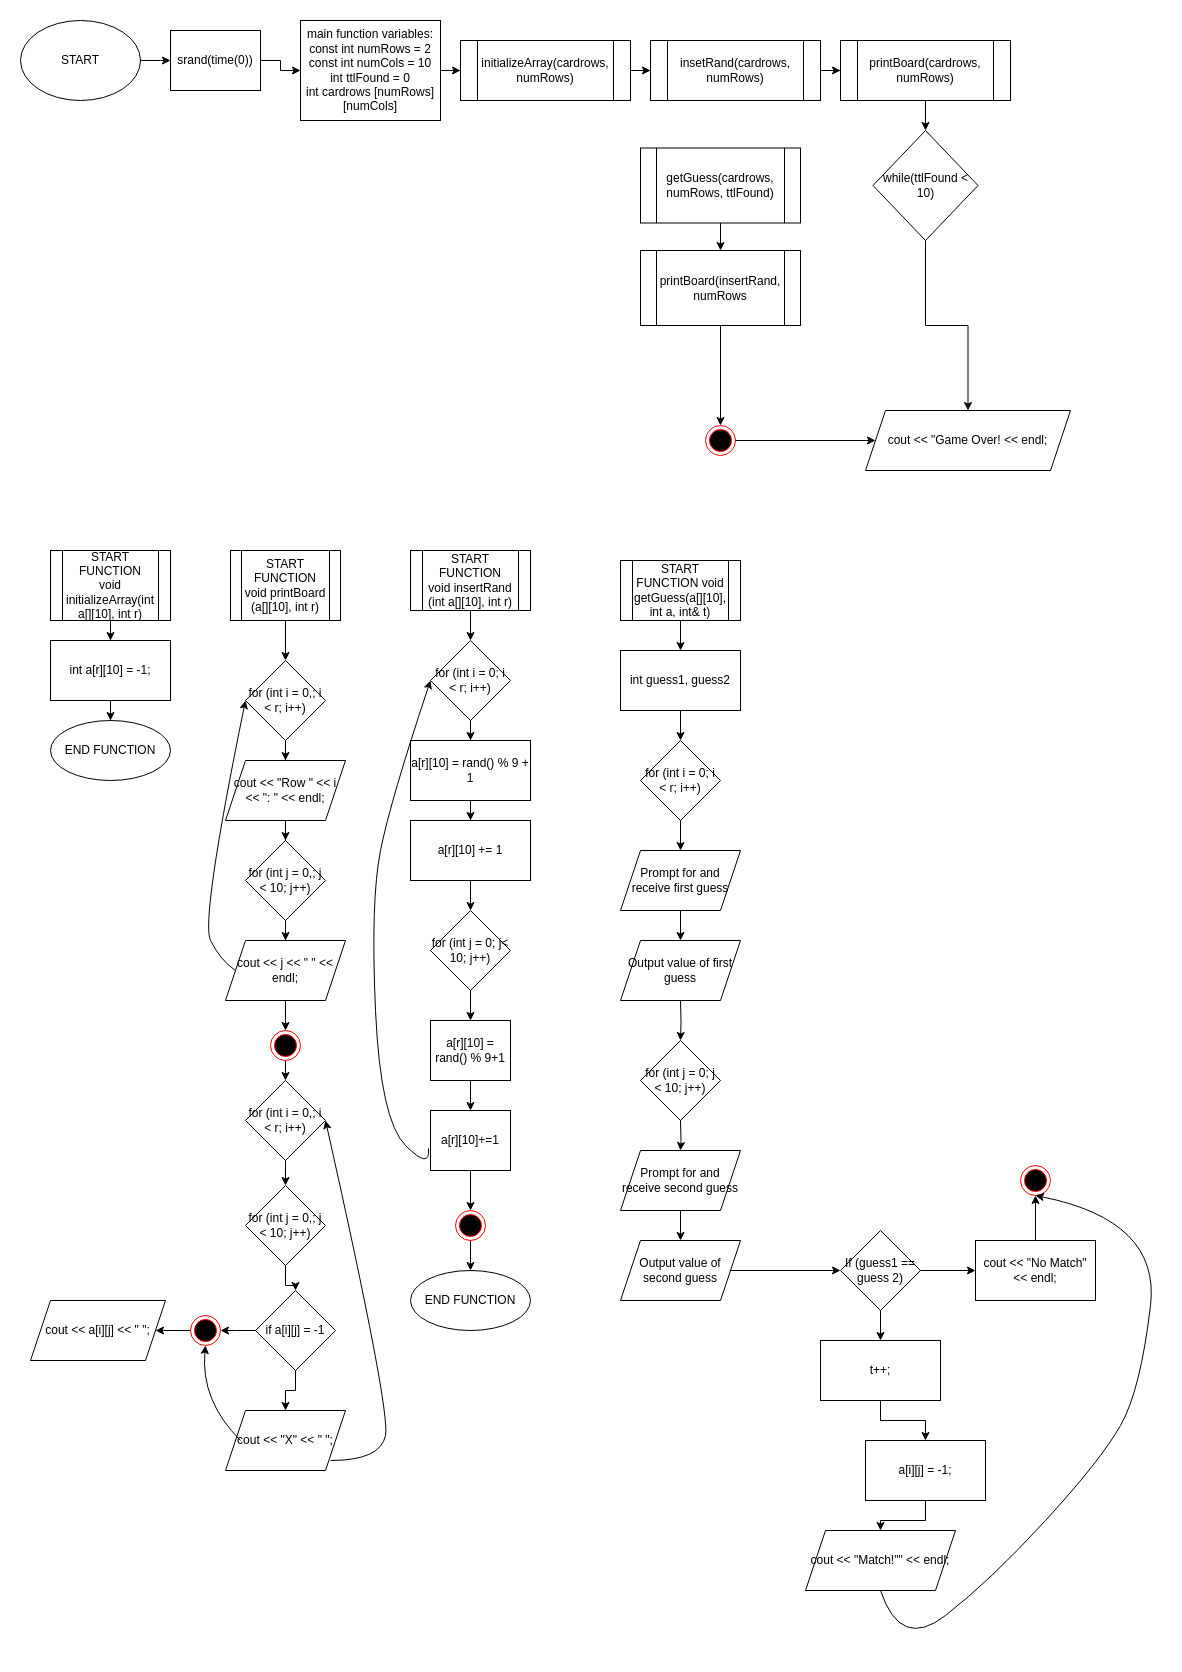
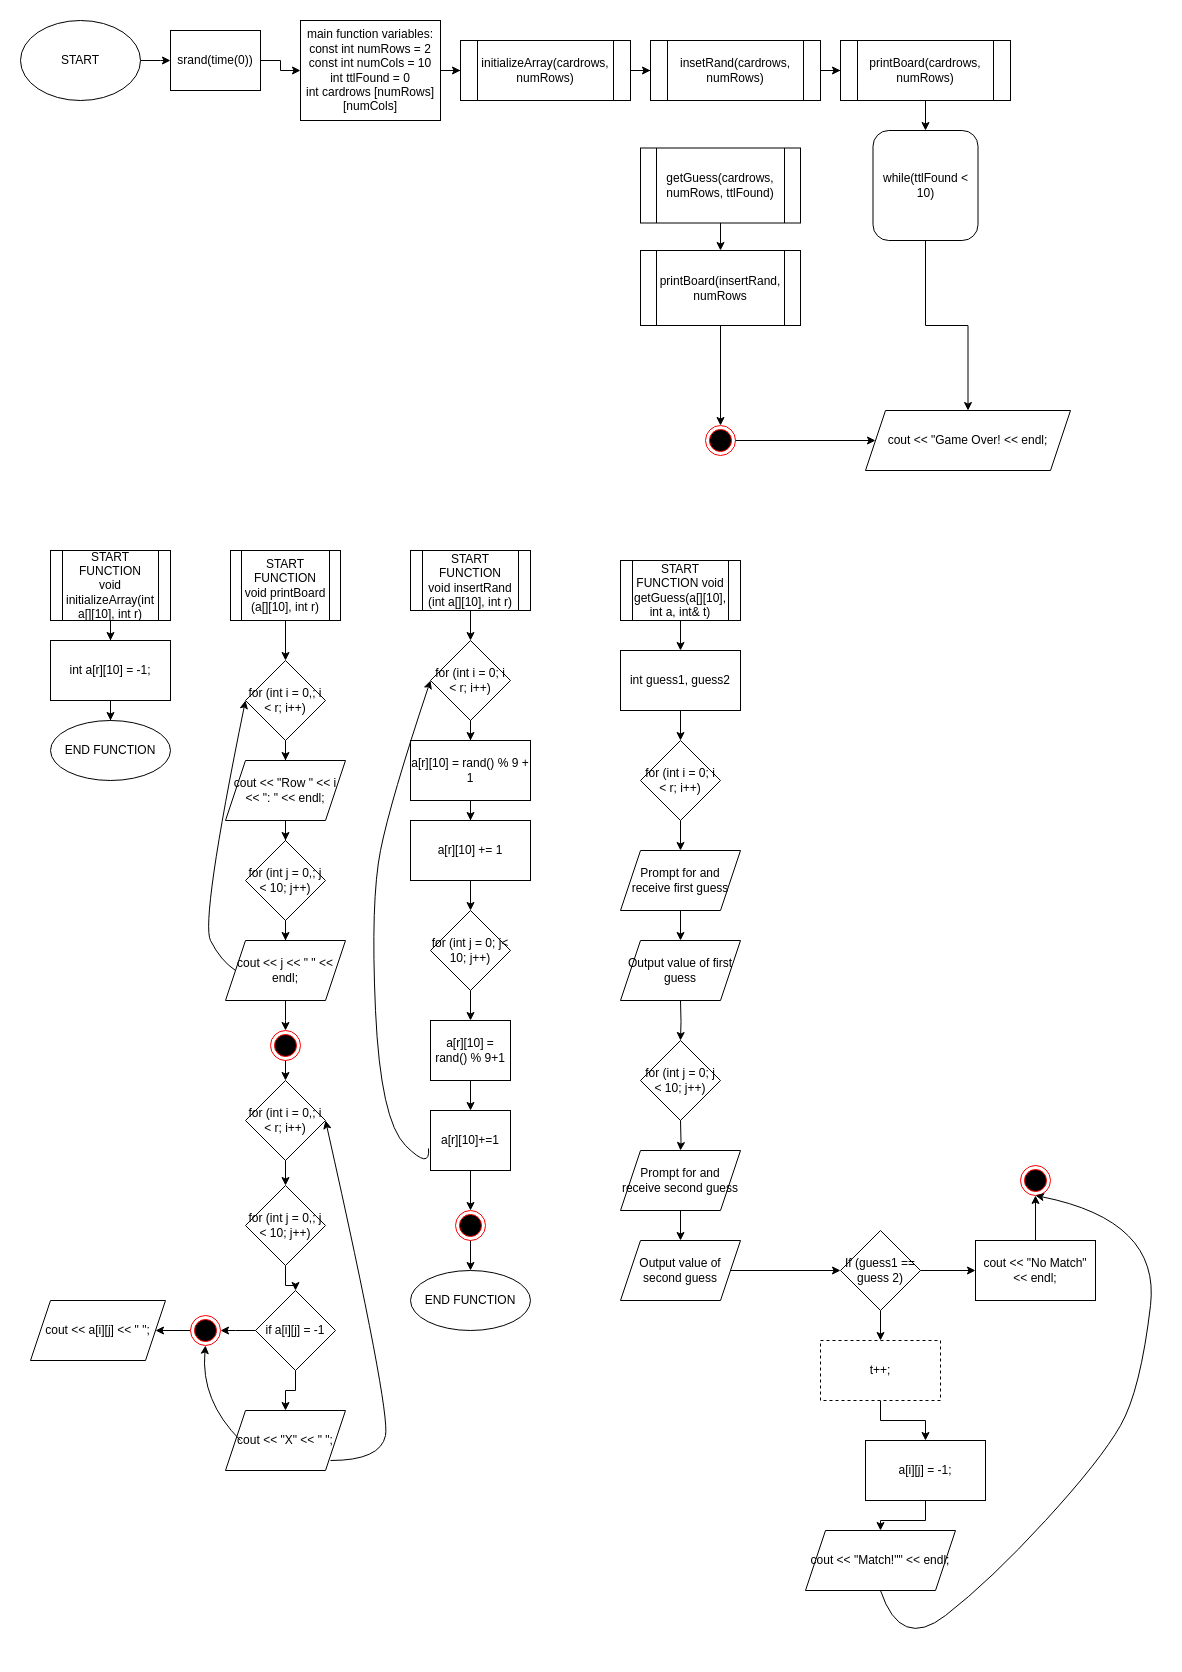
(926, 186) -> (926, 186)
(881, 1371) -> (881, 1371)
